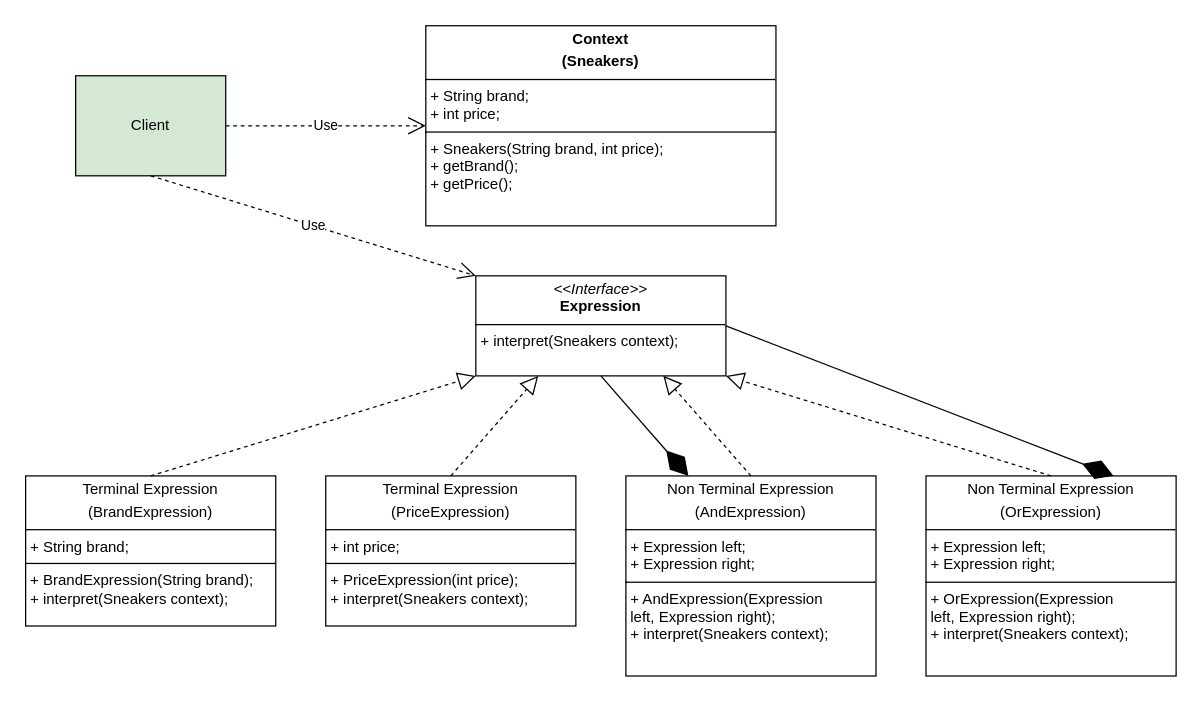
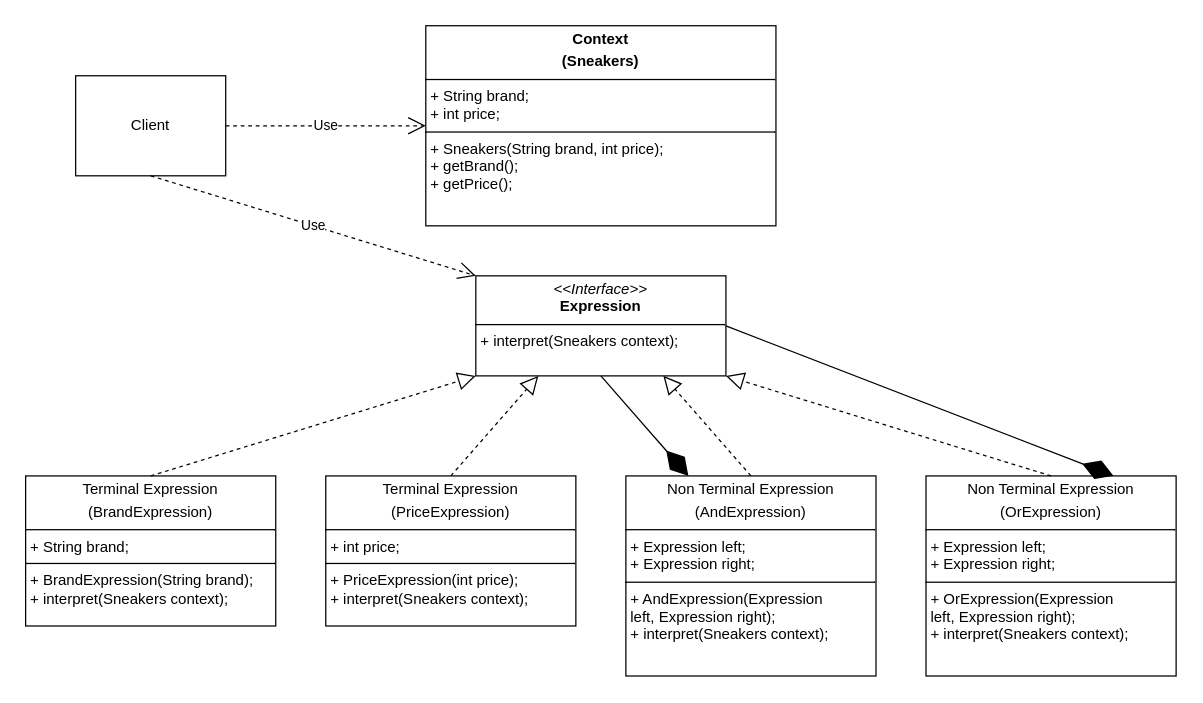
(151, 126) -> (151, 126)
